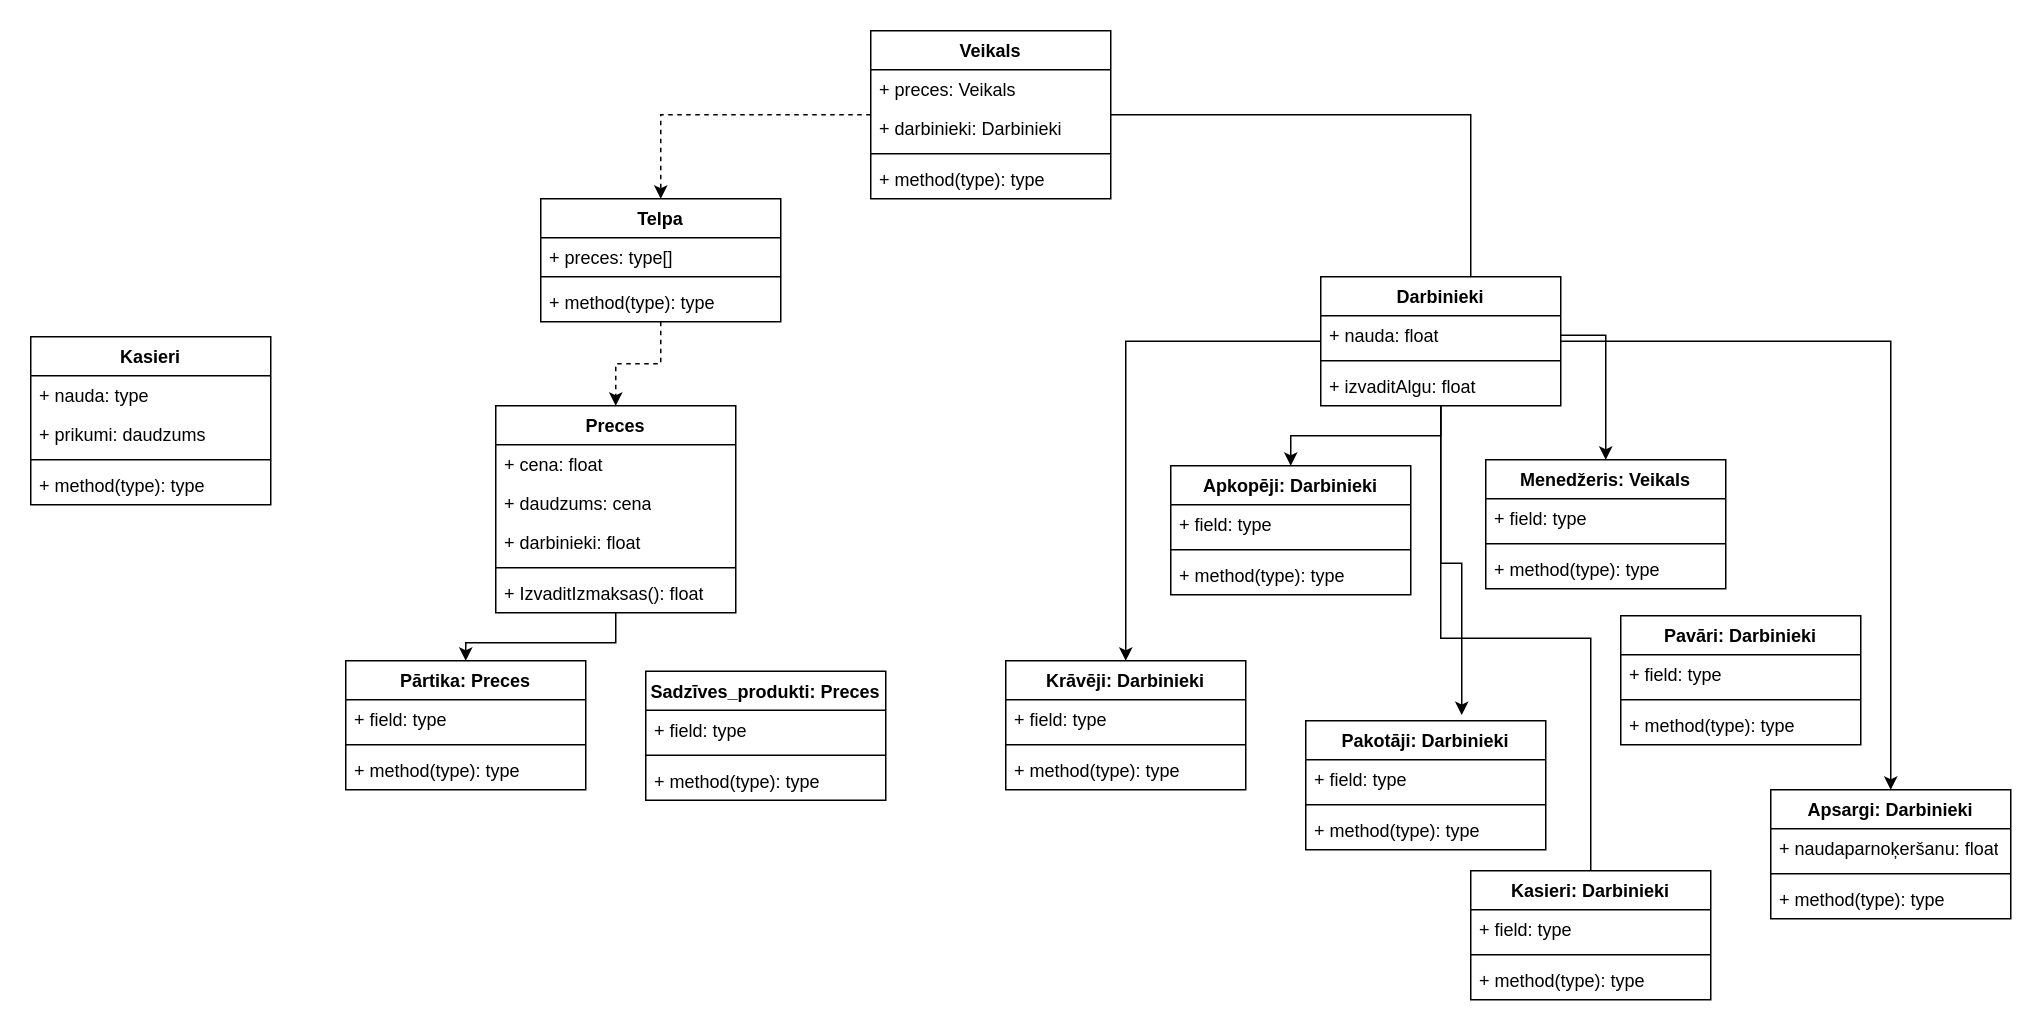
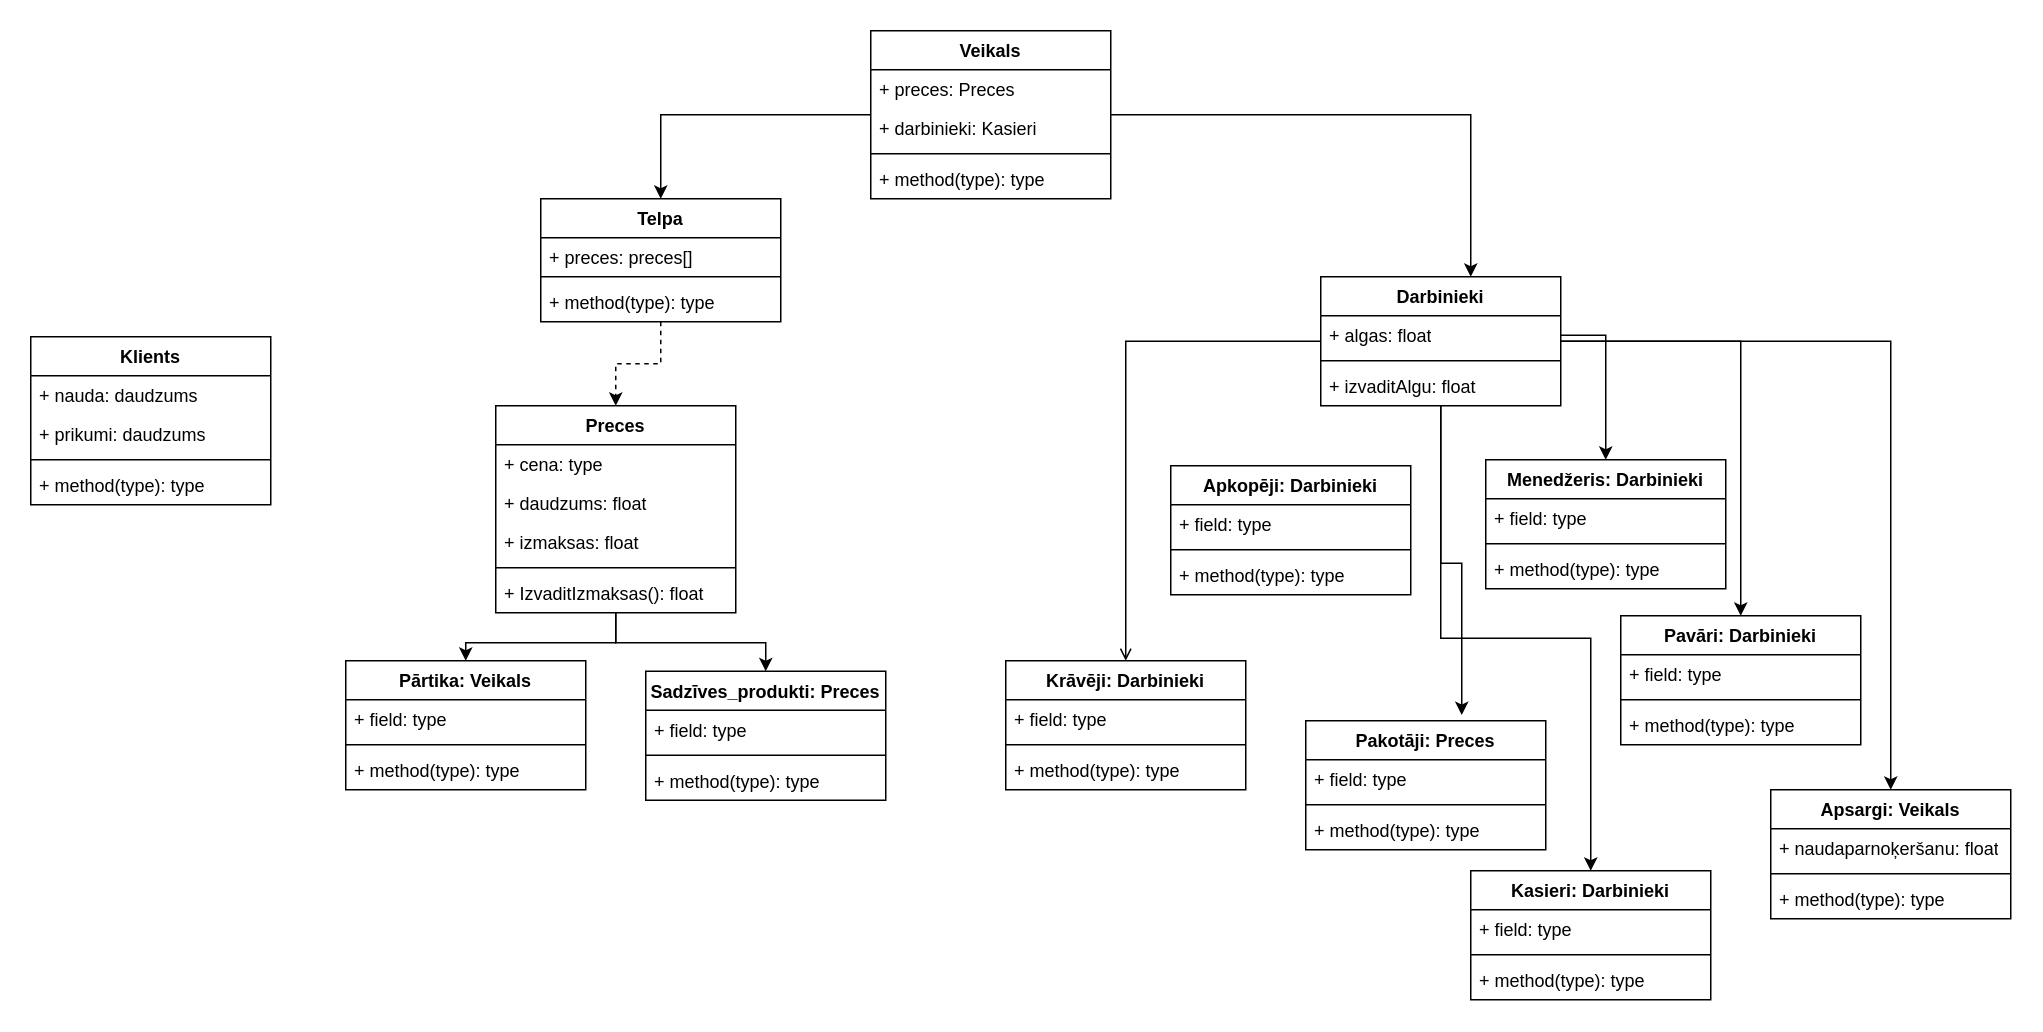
(954, 91) -> (953, 91)
(729, 115) -> (729, 115)
(980, 130) -> (967, 130)
(623, 259) -> (633, 259)
(1471, 269) -> (1471, 265)
(1391, 337) -> (1389, 337)
(151, 358) -> (151, 358)
(98, 397) -> (118, 397)
(1355, 436) -> none
(561, 466) -> (558, 466)
none -> (1741, 475)
(1606, 481) -> (1606, 481)
(578, 505) -> (581, 505)
(584, 544) -> (579, 544)
none -> (700, 643)
(1126, 649) -> (1126, 651)
(466, 682) -> (466, 682)
(1426, 742) -> (1426, 742)
(1891, 811) -> (1891, 811)
(1591, 863) -> (1591, 859)
